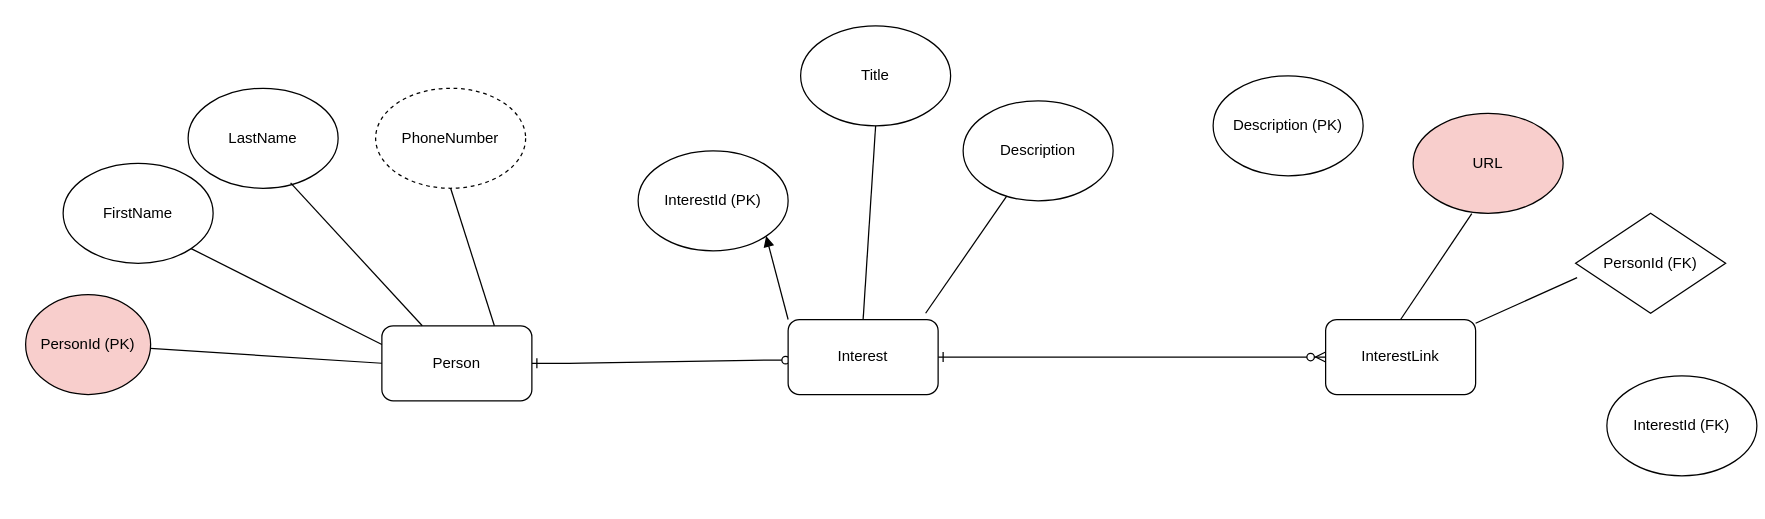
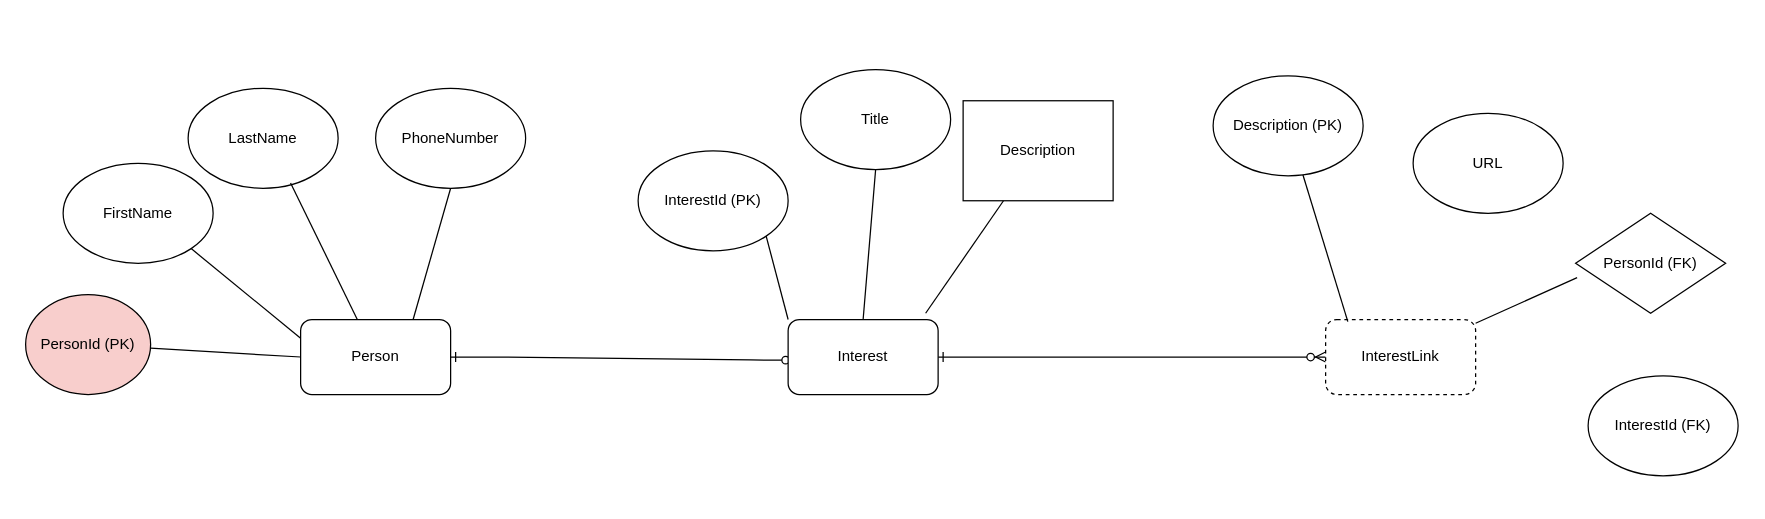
(876, 76) -> (876, 119)
(451, 138) -> (451, 138)
(1038, 151) -> (1038, 151)
(1488, 163) -> (1488, 163)
(769, 247) -> (768, 242)
none -> (1326, 249)
(1436, 267) -> none
(1401, 357) -> (1401, 357)
(457, 363) -> (376, 357)
(1682, 426) -> (1663, 426)
